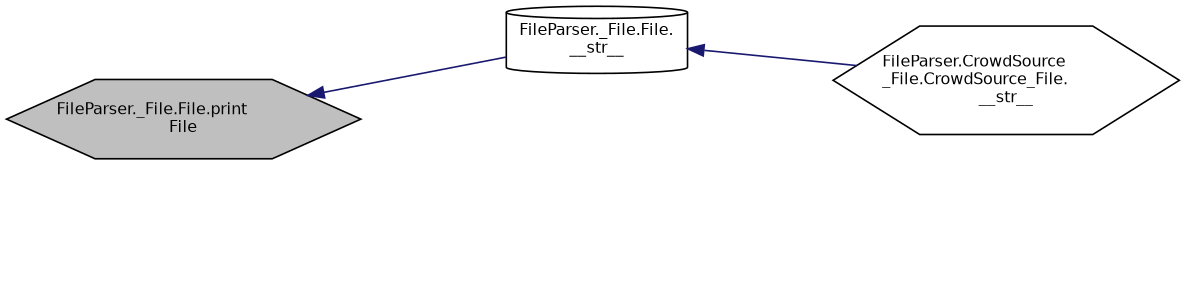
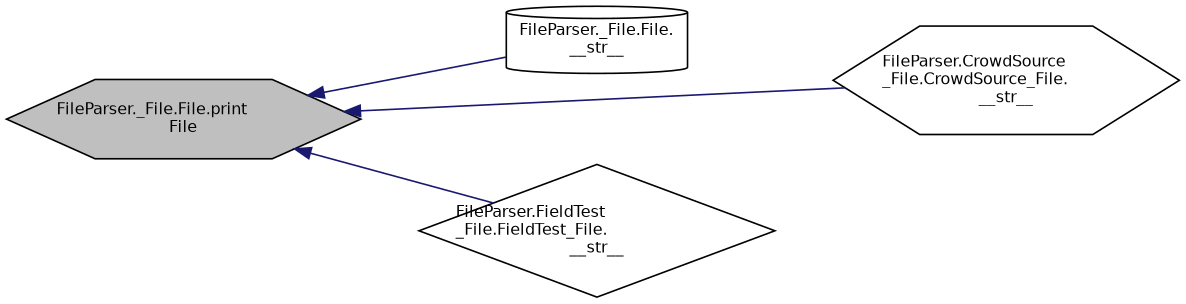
(780, 58) -> (603, 99)
none -> (597, 231)
